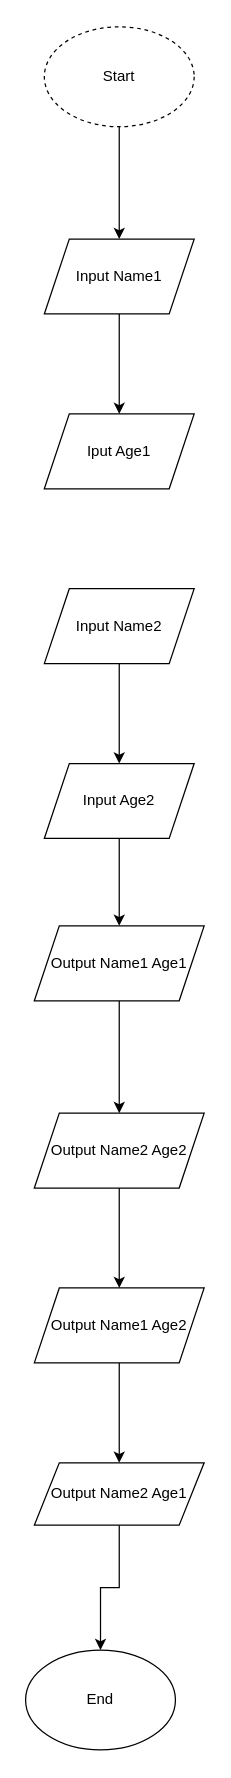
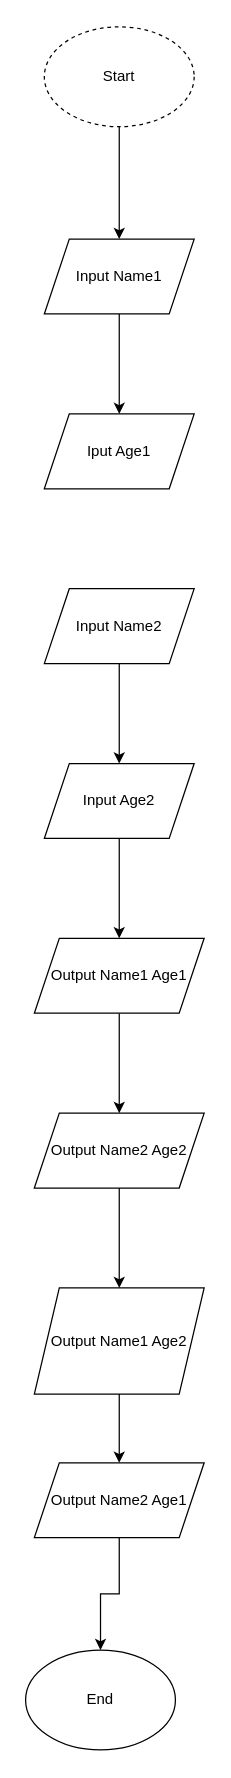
(119, 963) -> (119, 976)
(119, 1326) -> (119, 1341)
(119, 1494) -> (119, 1501)
